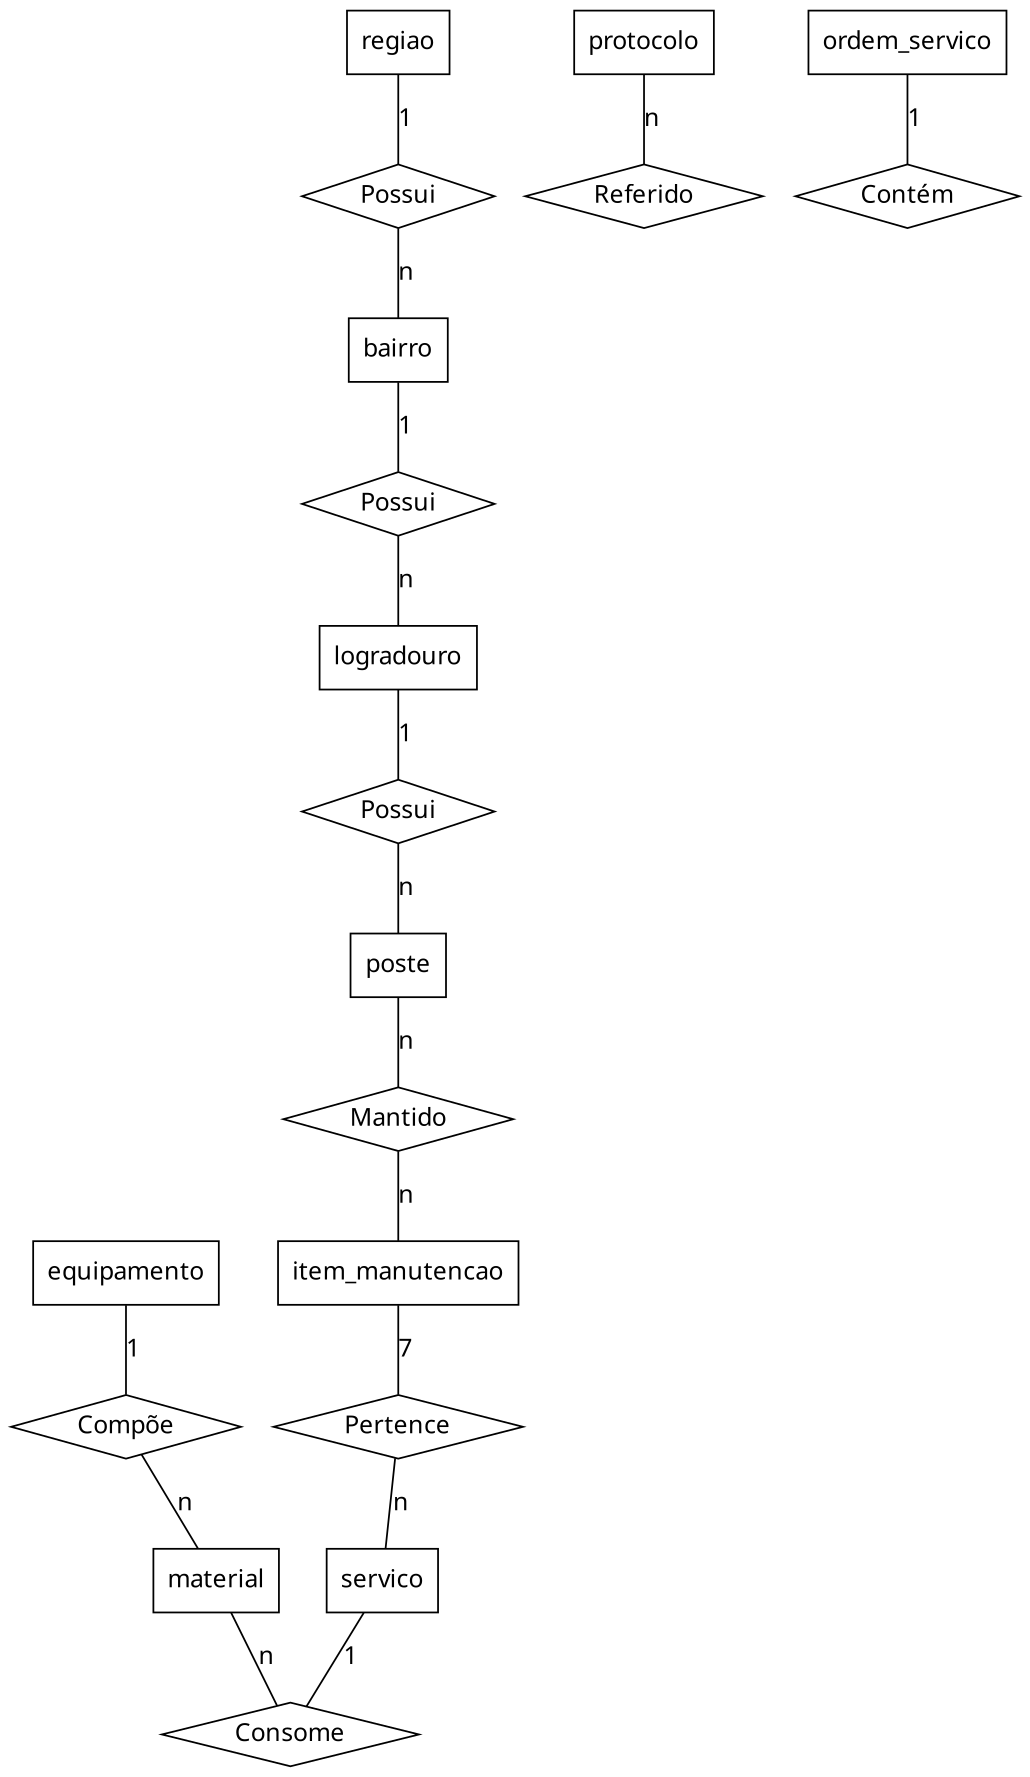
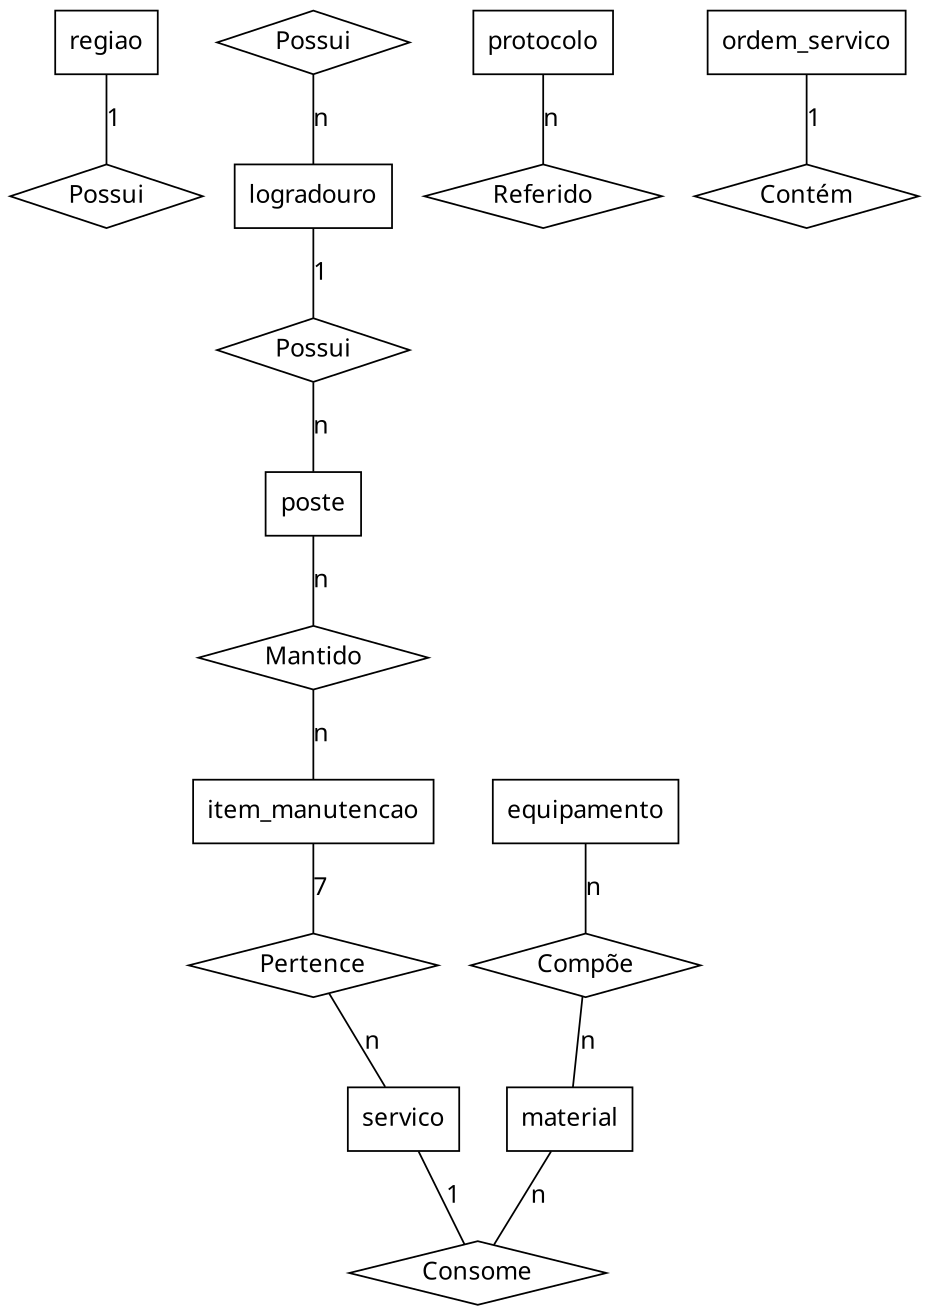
(398, 350) -> none
(134, 1350) -> (594, 888)
